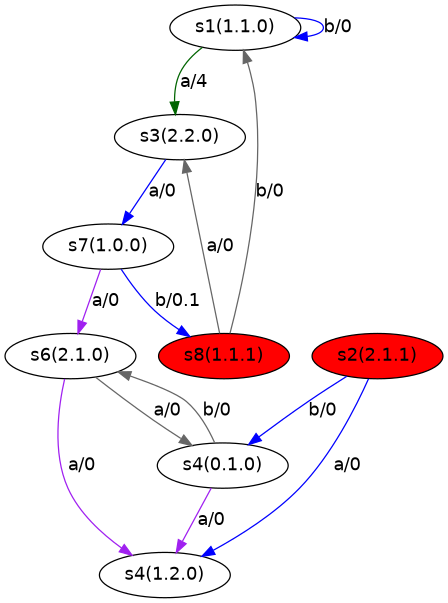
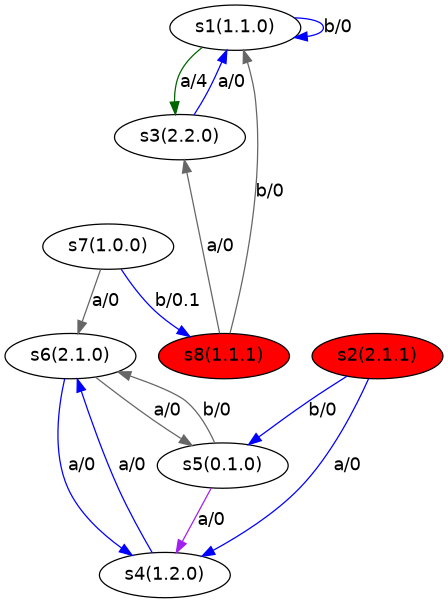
(148, 187) -> (209, 89)
(91, 295) -> (91, 295)
(223, 466) -> (223, 466)
(63, 474) -> (63, 474)
none -> (112, 474)
